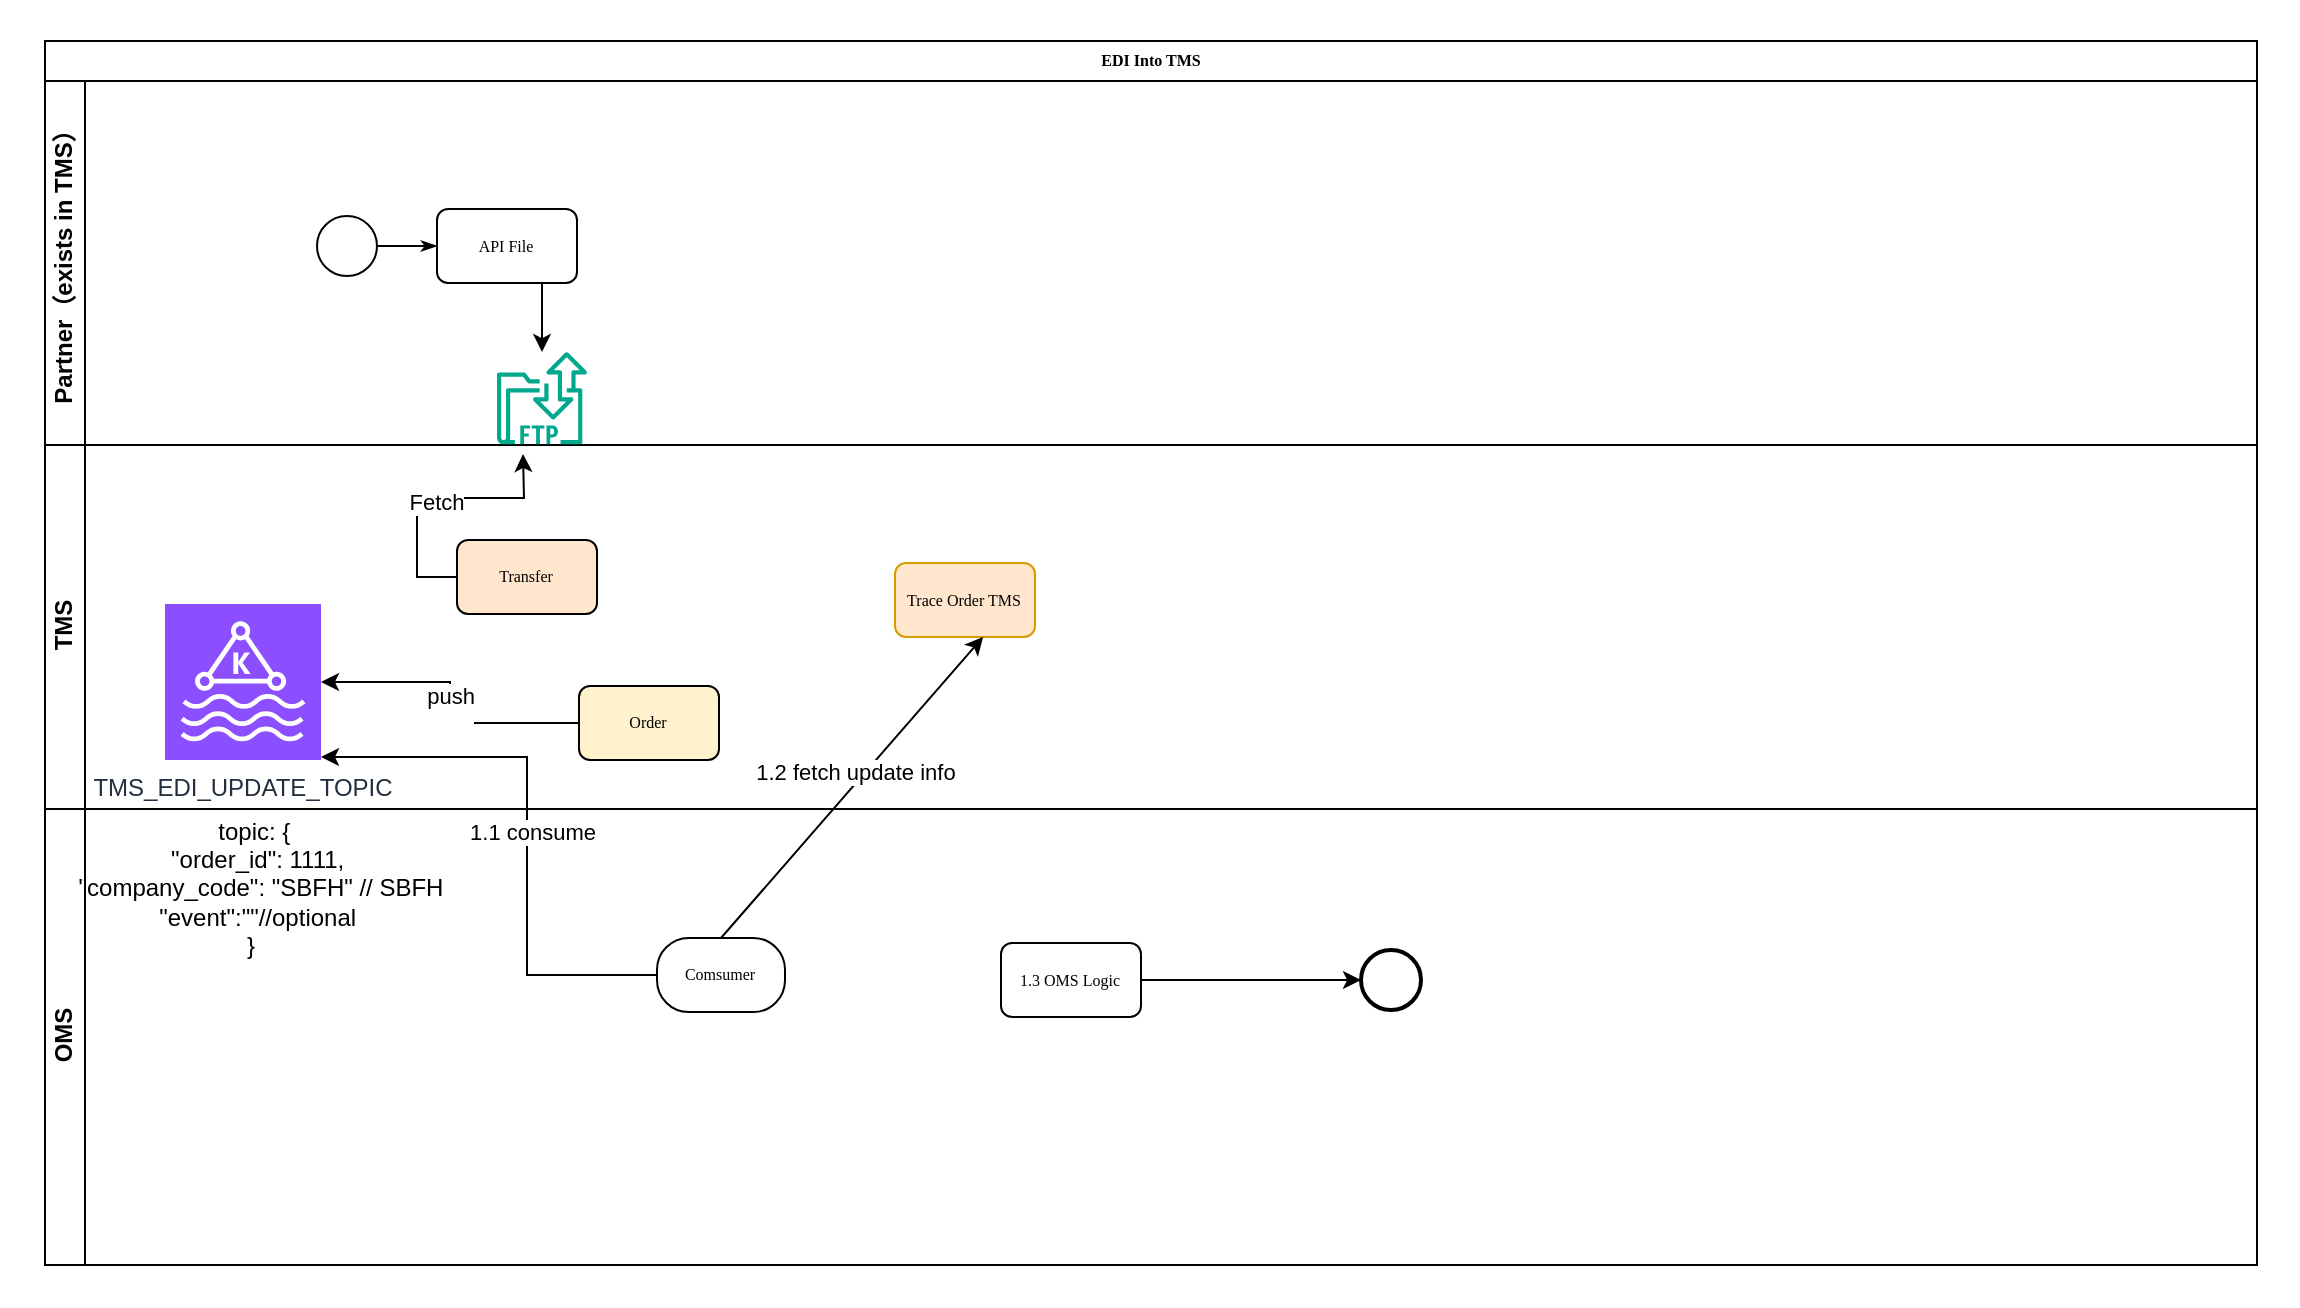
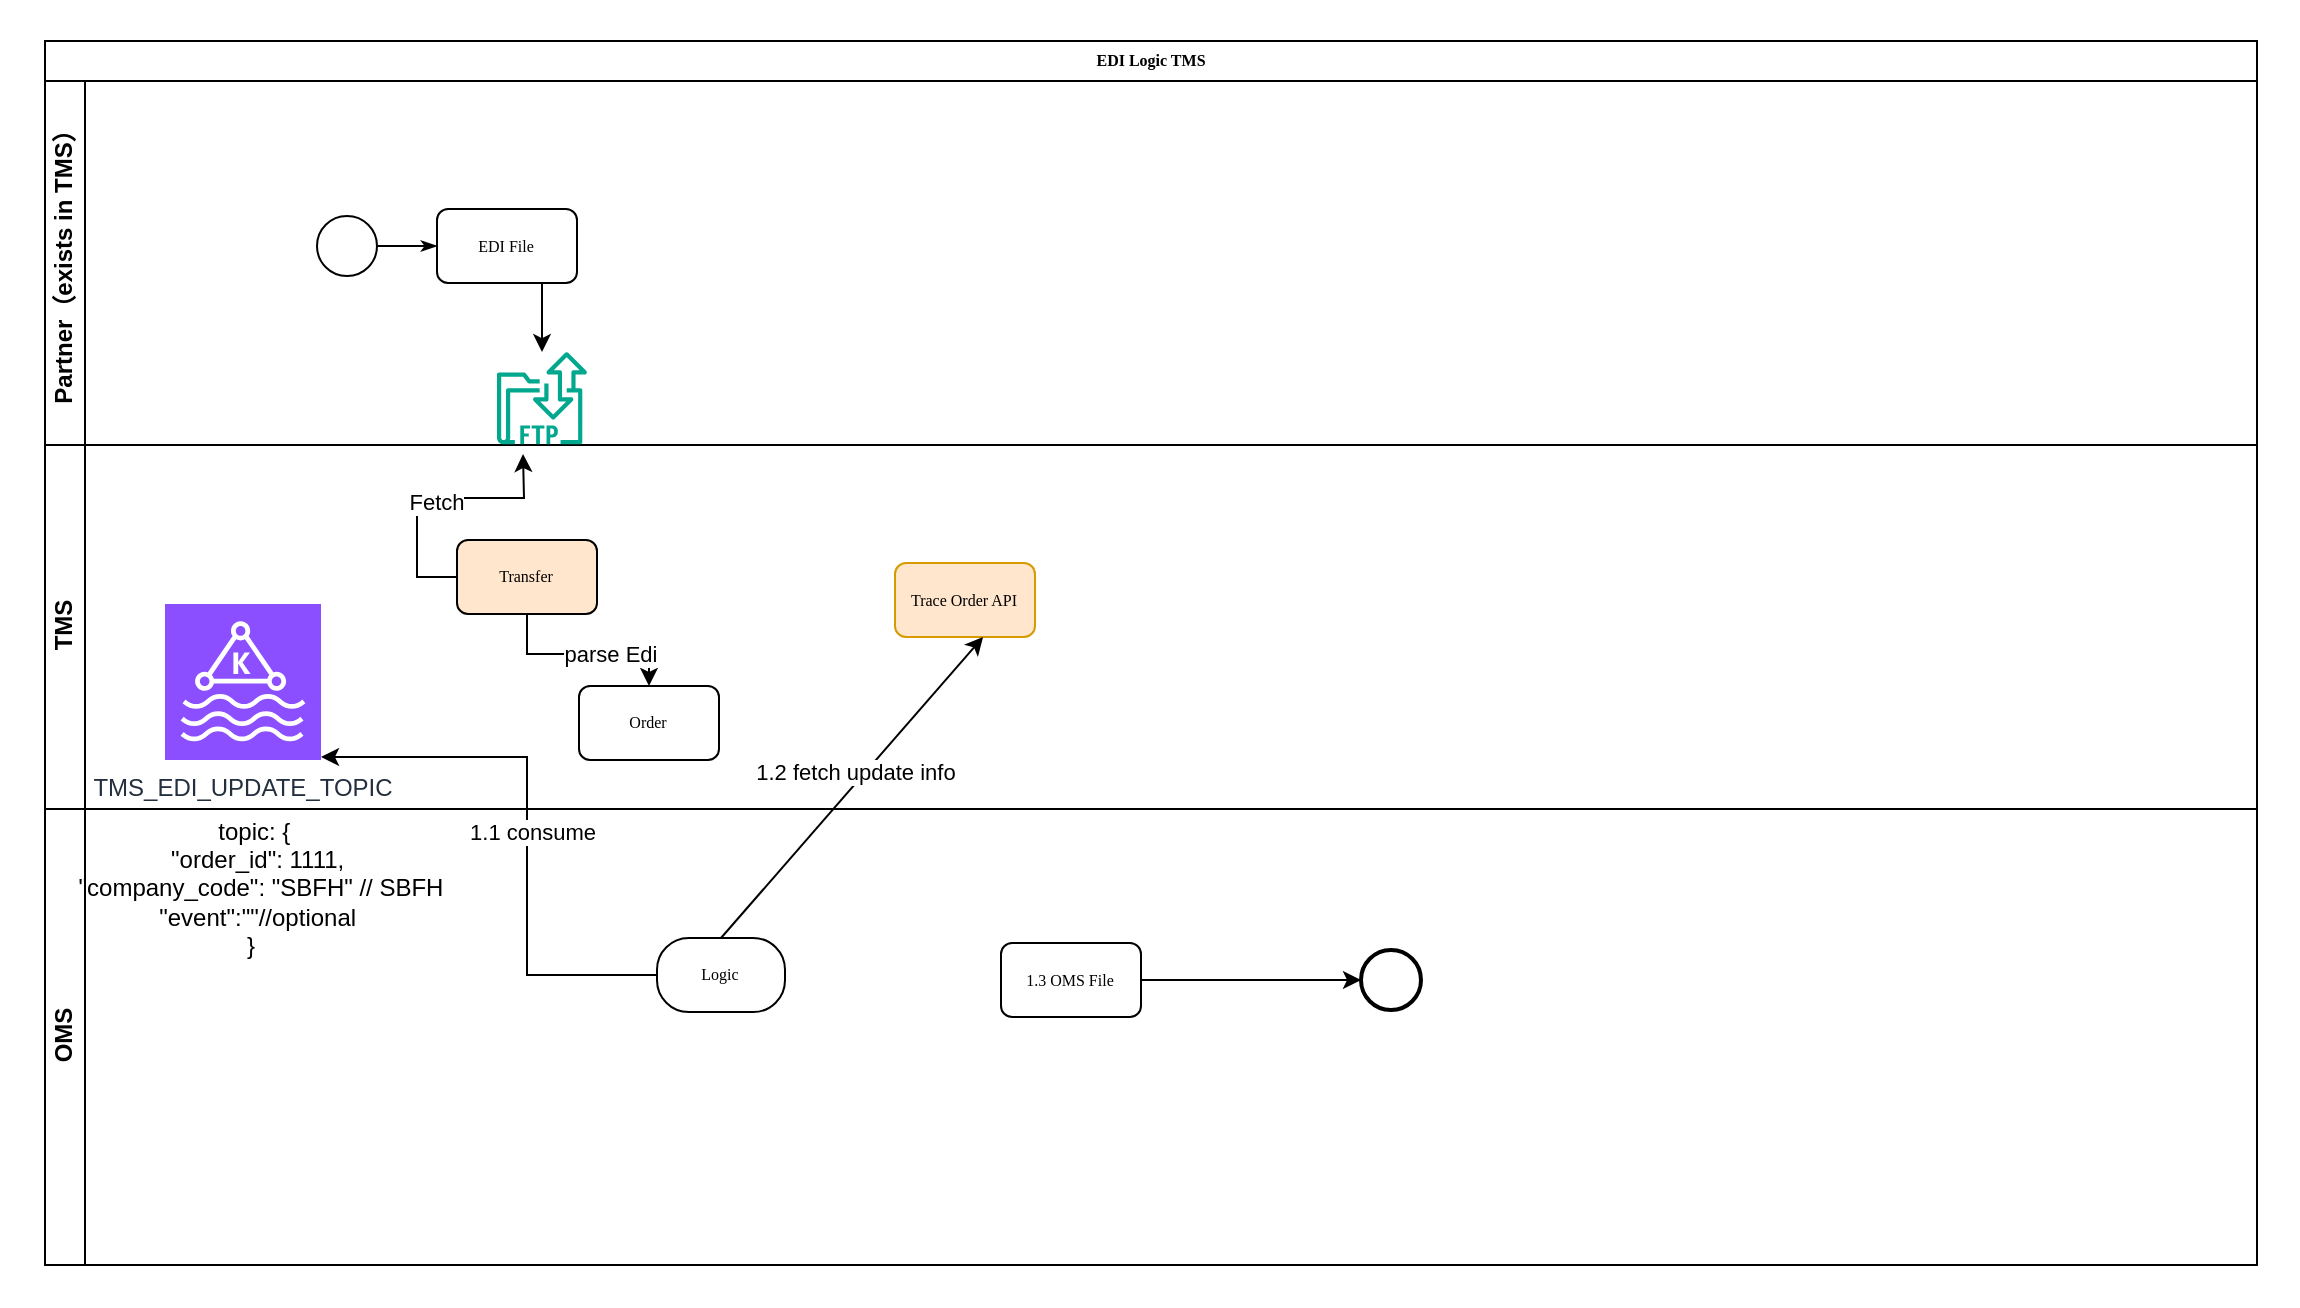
(1152, 61) -> (1152, 61)
(507, 247) -> (507, 247)
(965, 601) -> (965, 601)
none -> (585, 654)
(404, 682) -> none
(649, 723) -> (649, 723)
(721, 975) -> (721, 975)
(1071, 981) -> (1071, 981)
